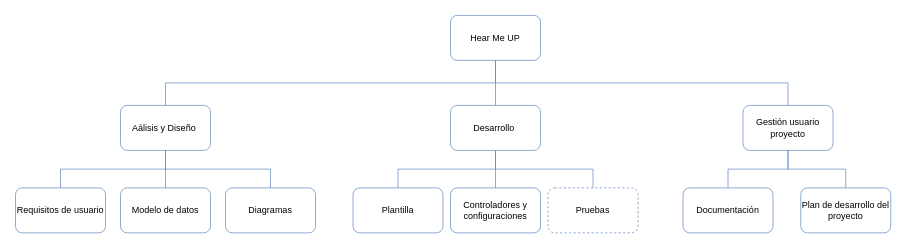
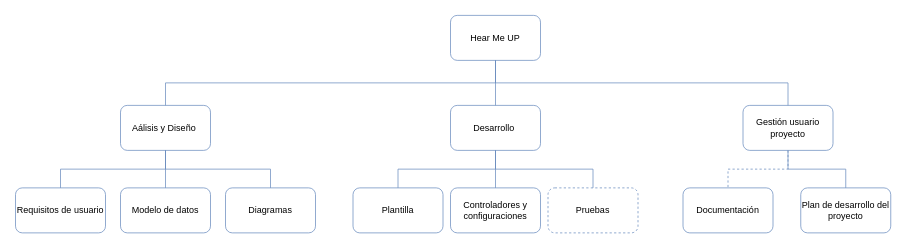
(749, 169) -> (749, 169)
